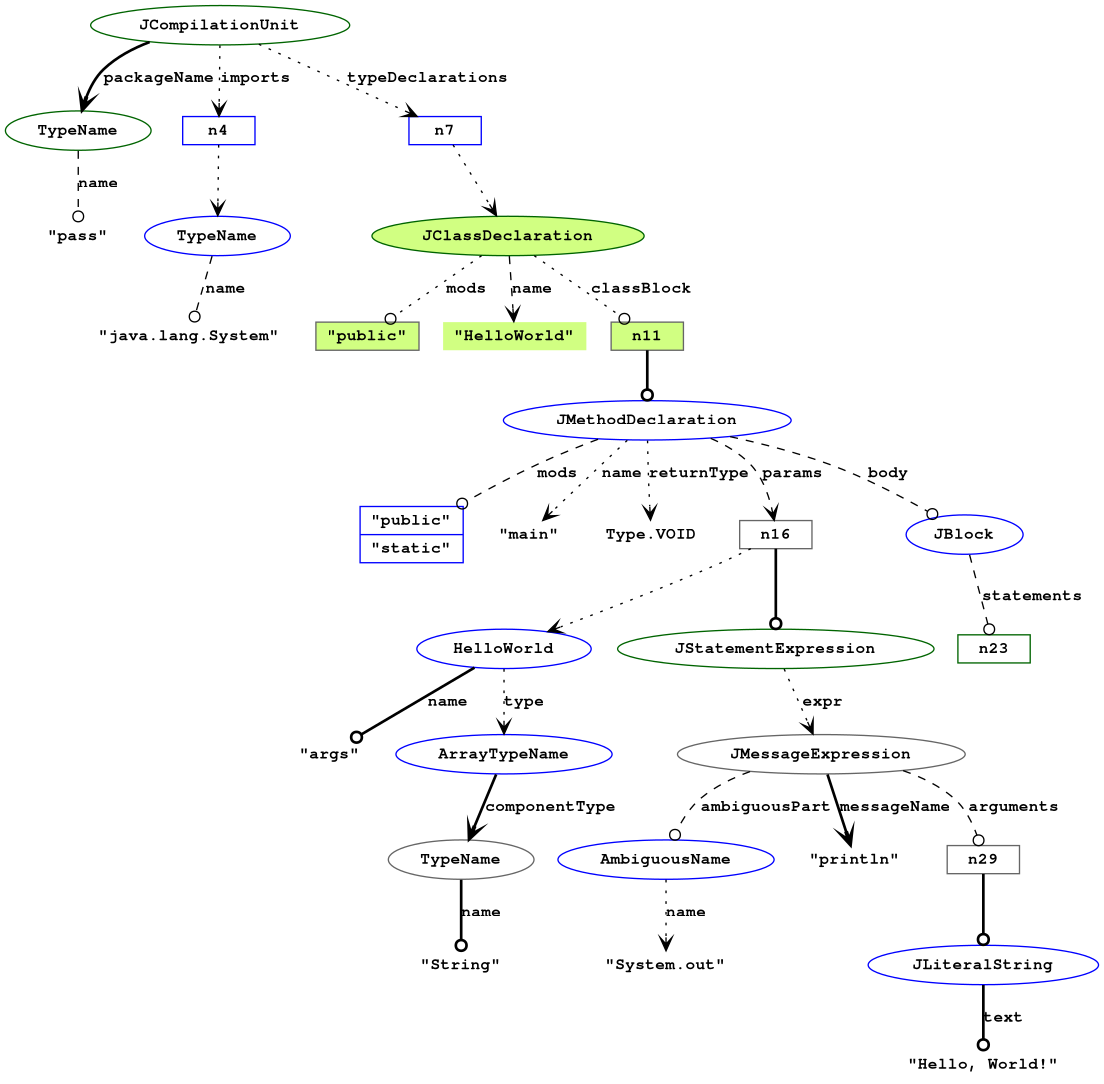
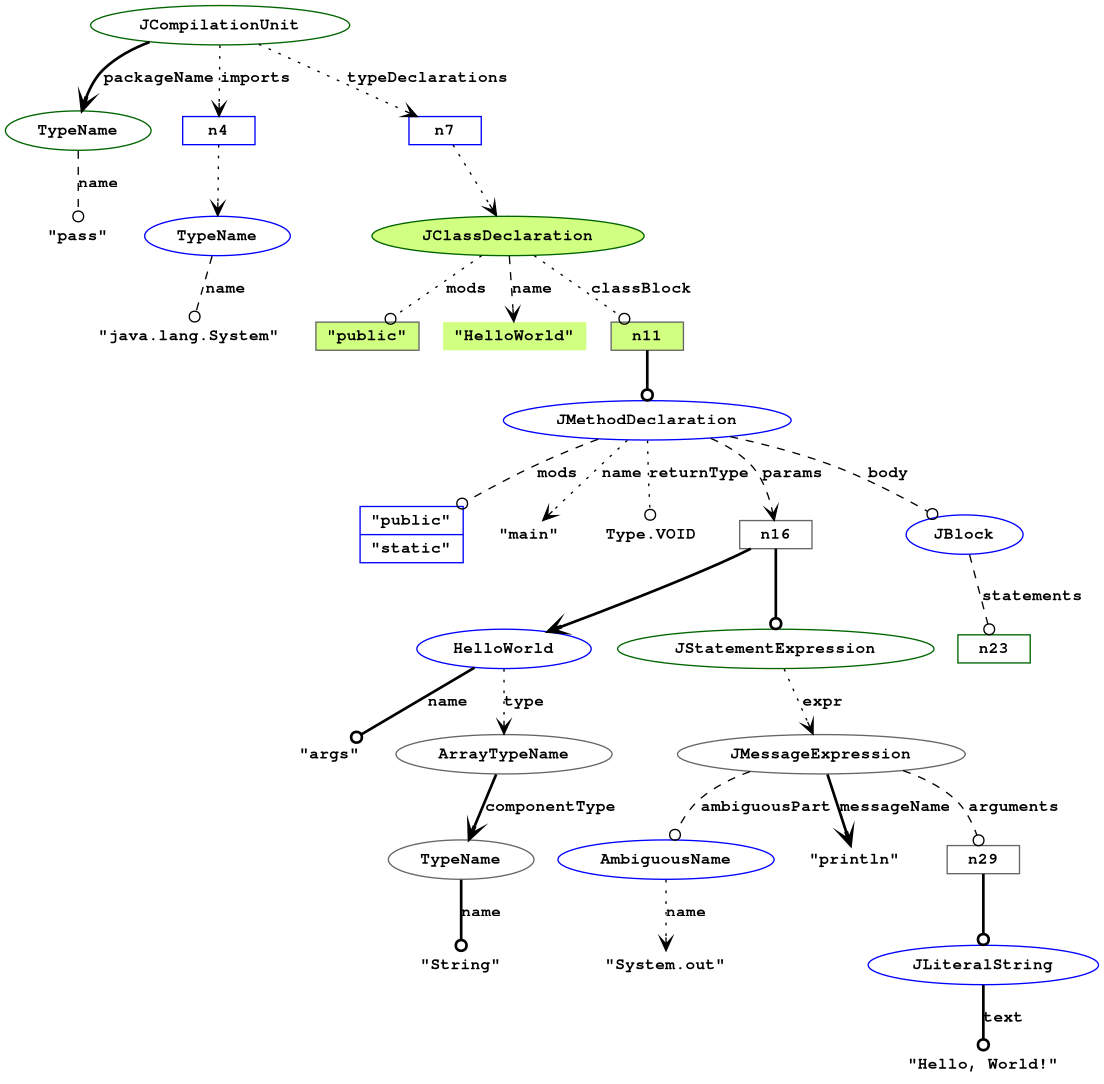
(648, 473) -> (648, 475)
(657, 590) -> (657, 590)
(504, 754) -> (504, 754)
